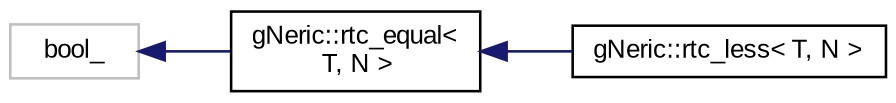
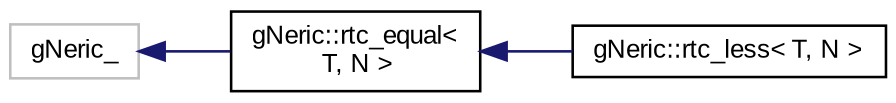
(74, 51) -> (74, 51)
